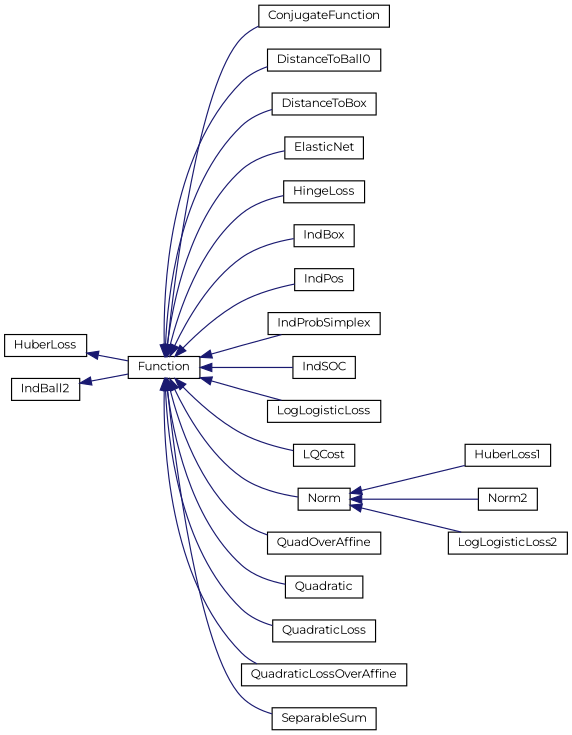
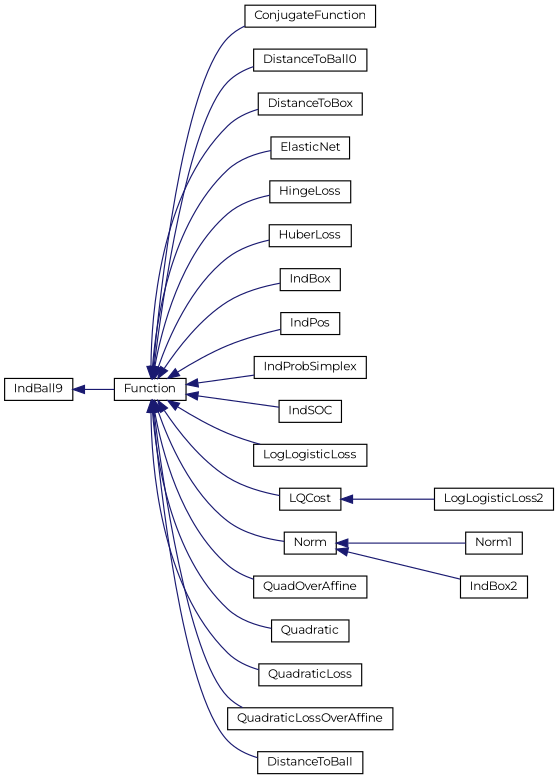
(113, 358) -> (198, 289)
(46, 389) -> (39, 389)
(508, 455) -> (494, 543)
(508, 499) -> (494, 587)
(411, 520) -> (393, 499)
(324, 719) -> (310, 763)
